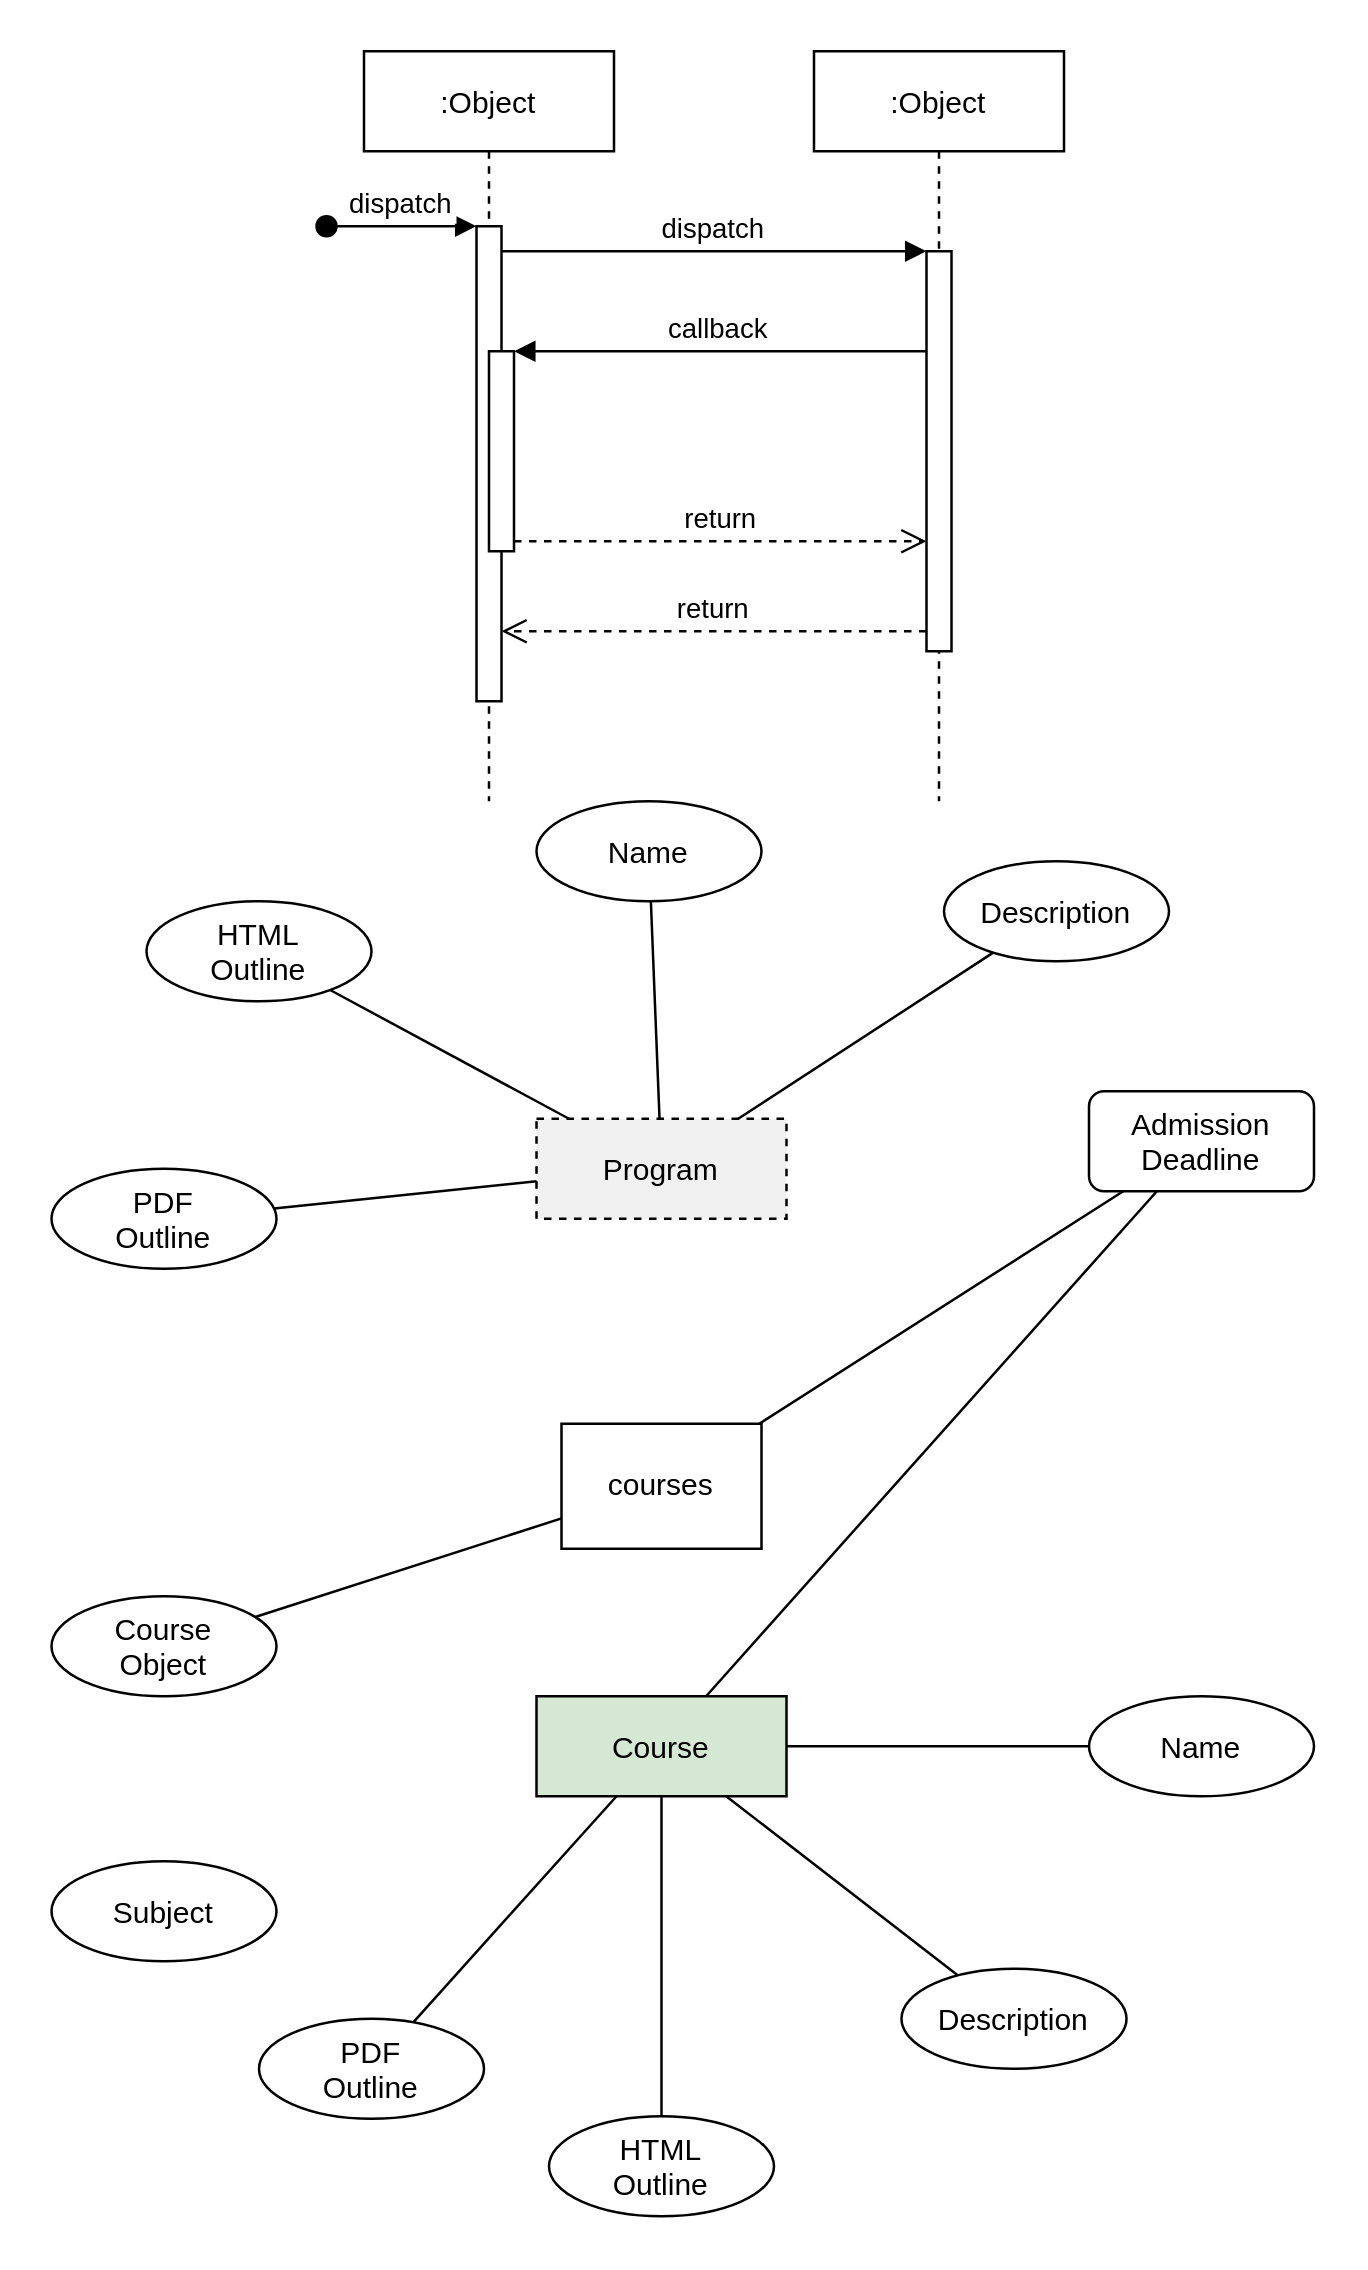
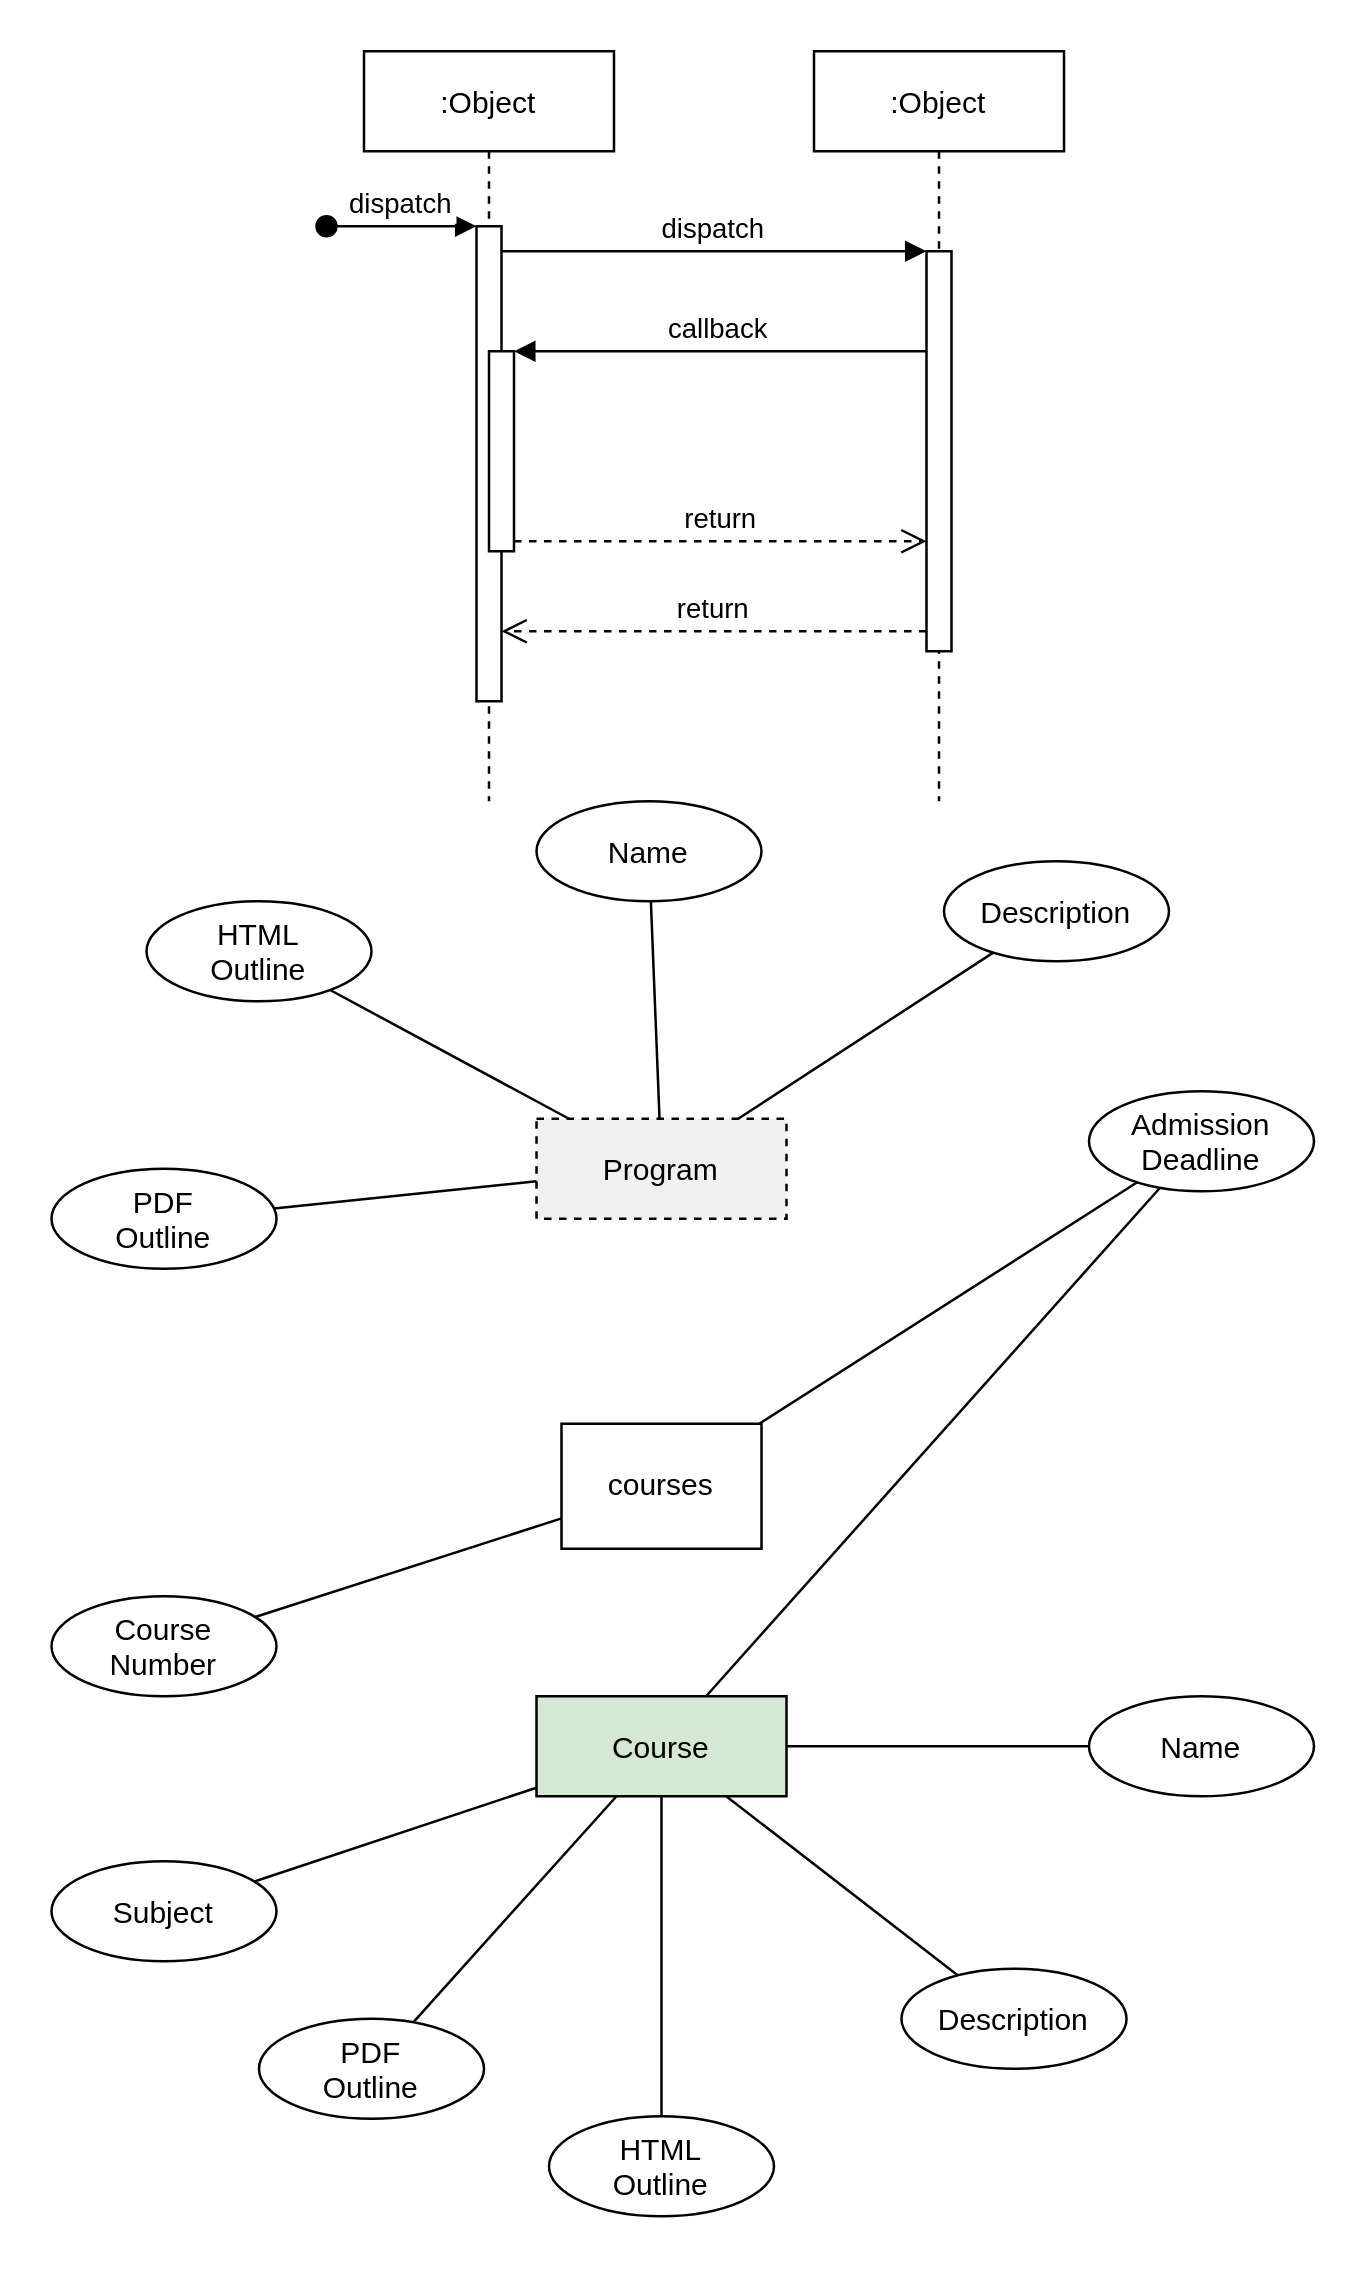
(1201, 1141) -> (1201, 1141)
(163, 1630) -> (163, 1630)
none -> (395, 1835)
